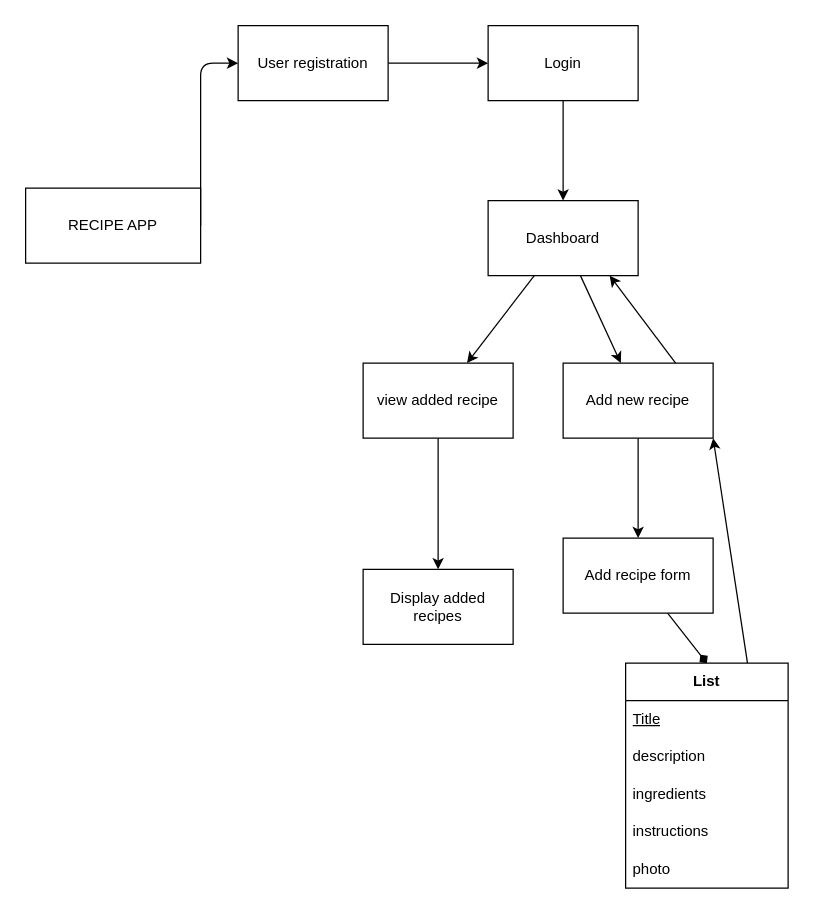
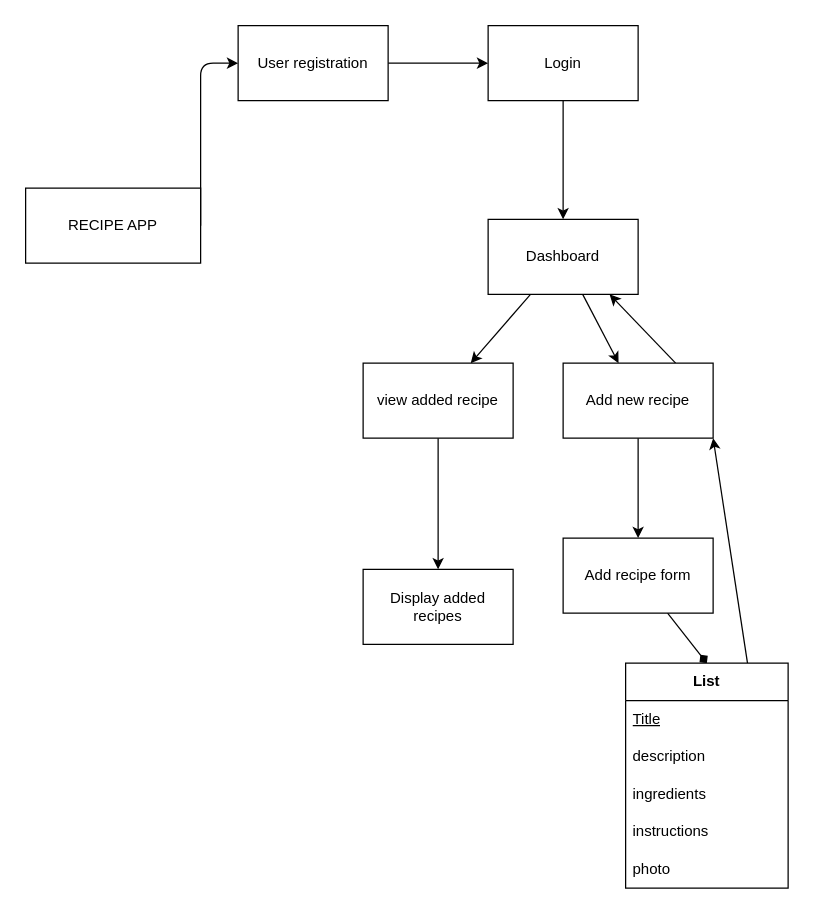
(563, 238) -> (563, 257)
